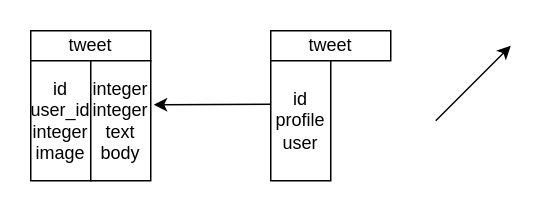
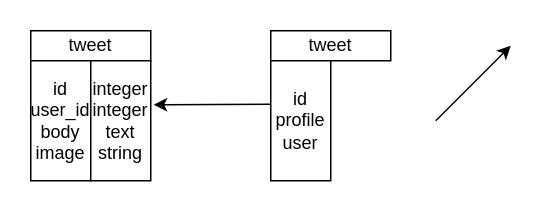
(61, 121) -> (61, 121)
(121, 121) -> (121, 121)
